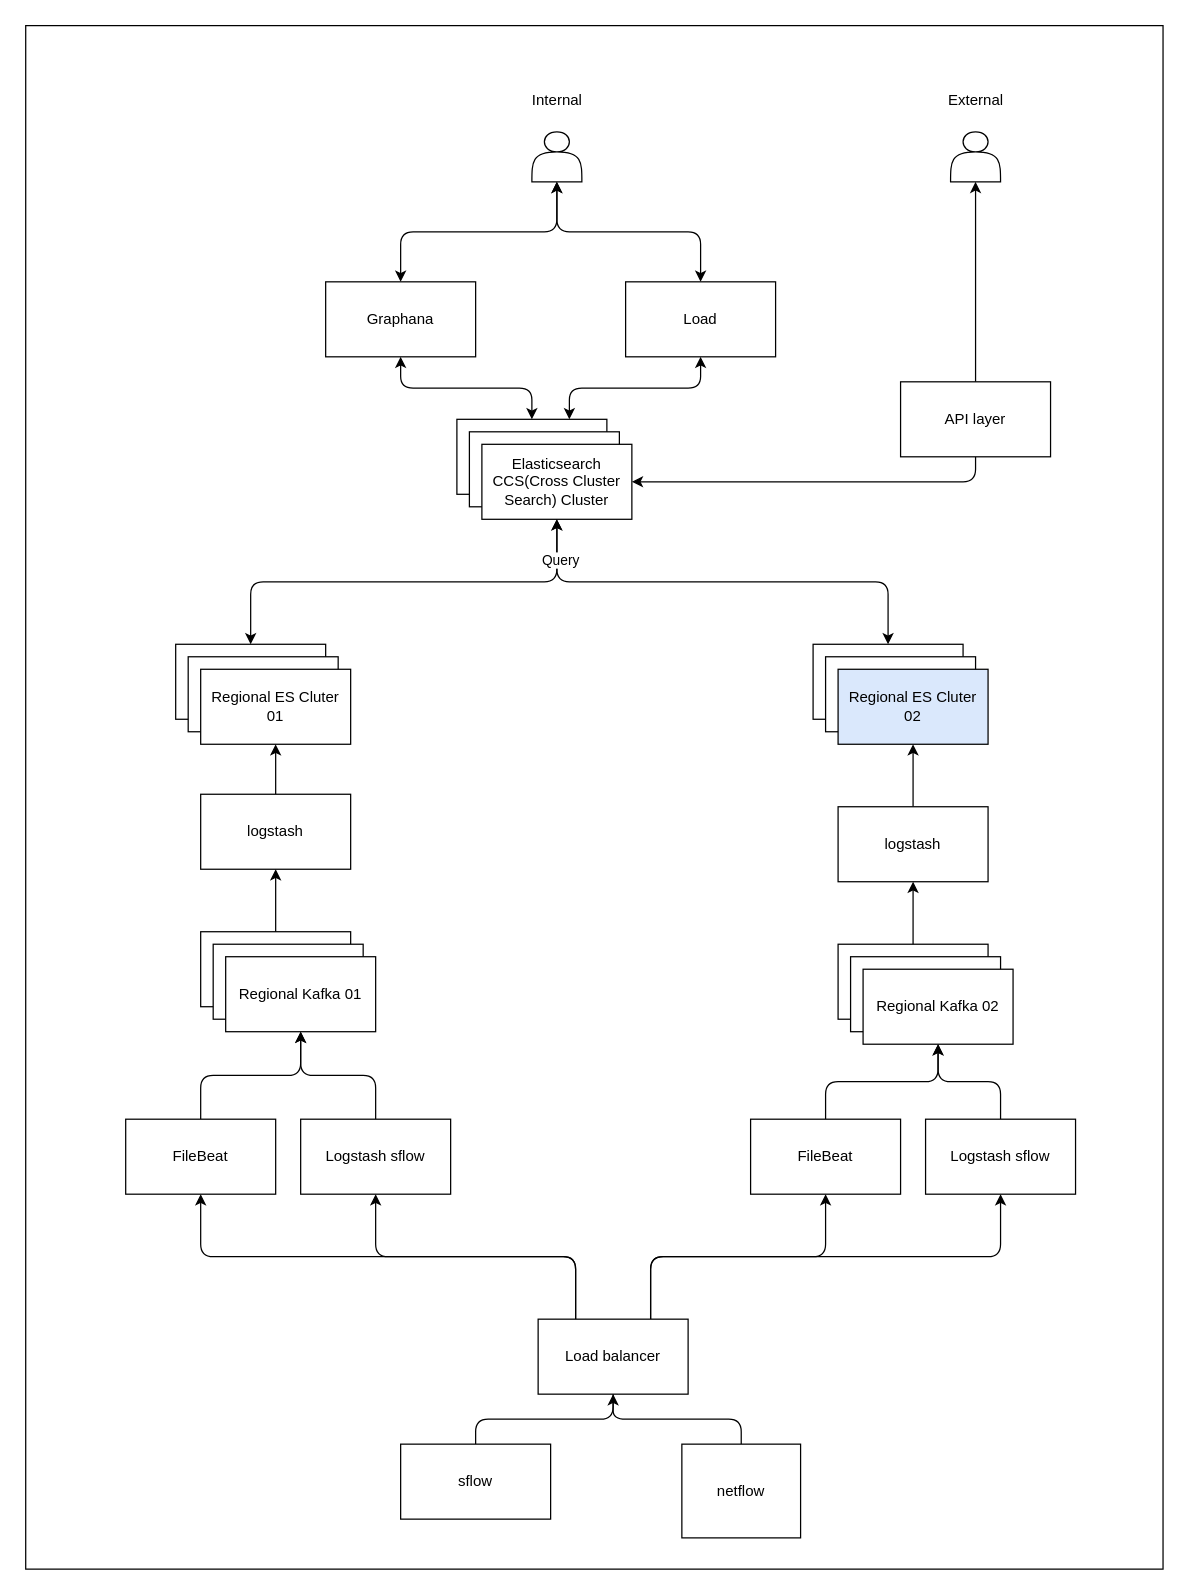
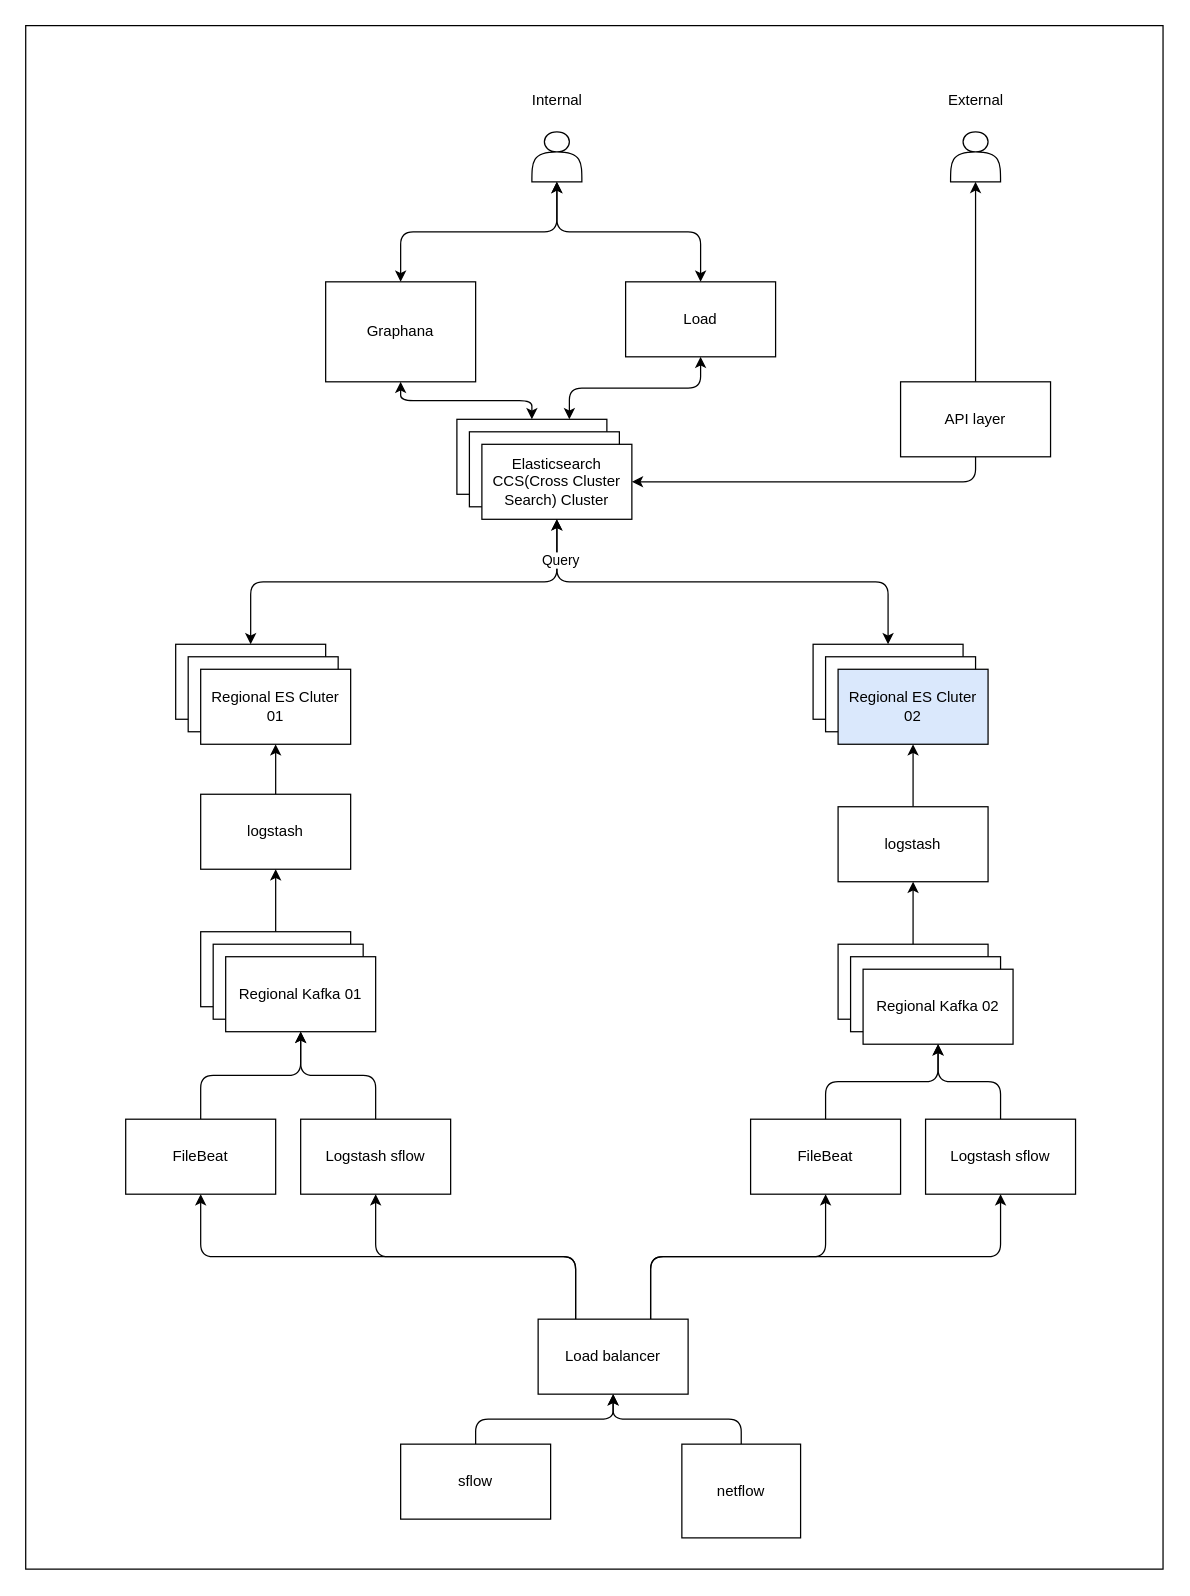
(401, 319) -> (401, 332)
(609, 1417) -> (609, 1418)
